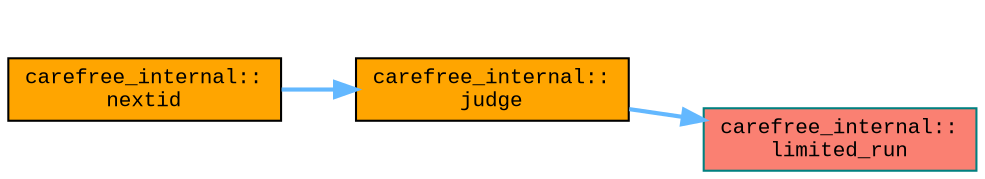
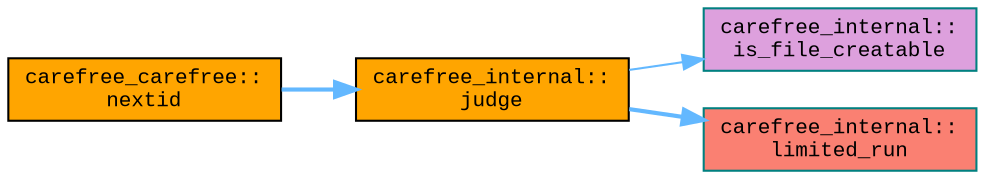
none -> (840, 40)
(145, 90) -> (145, 90)
